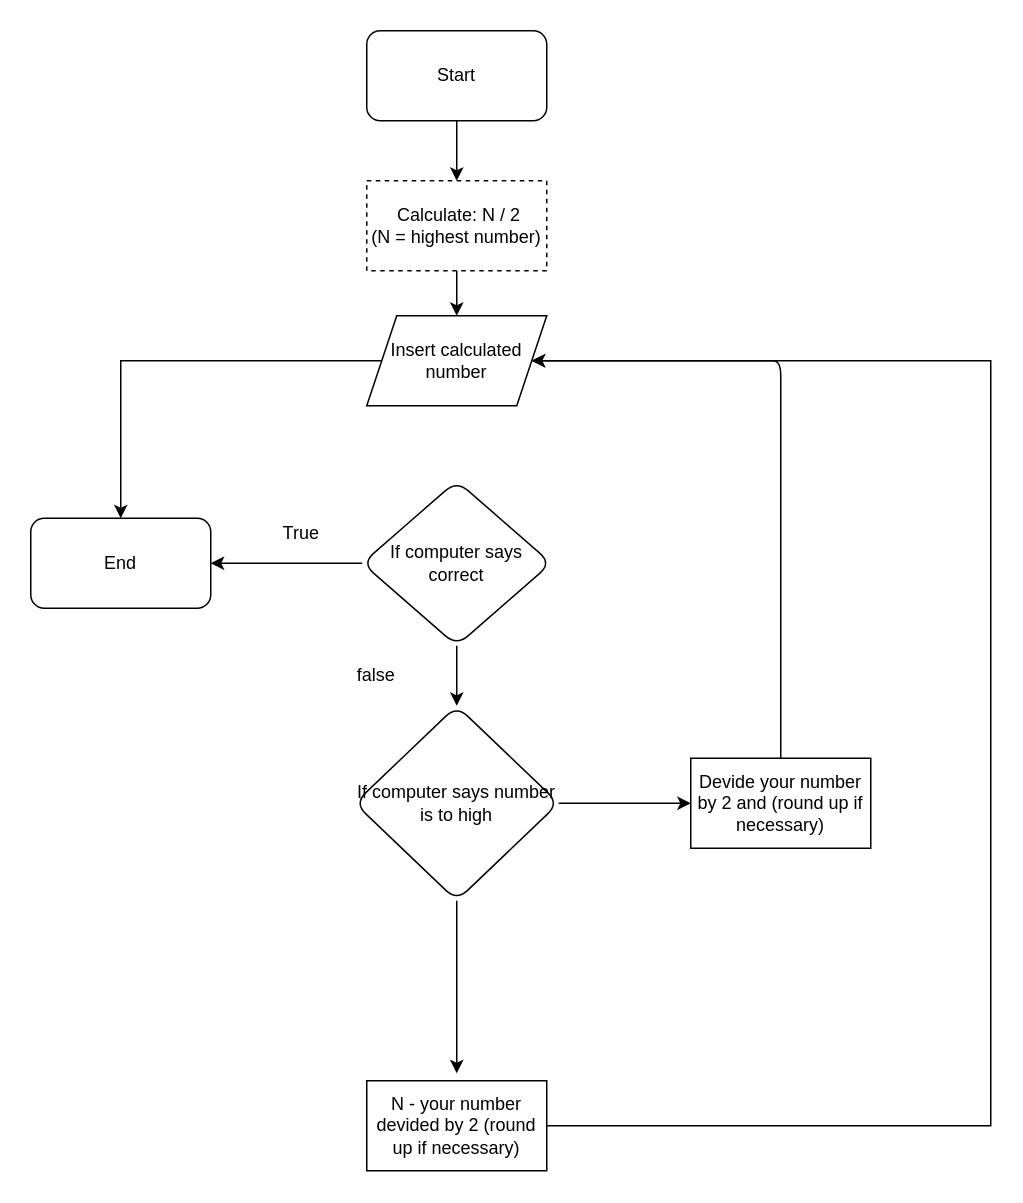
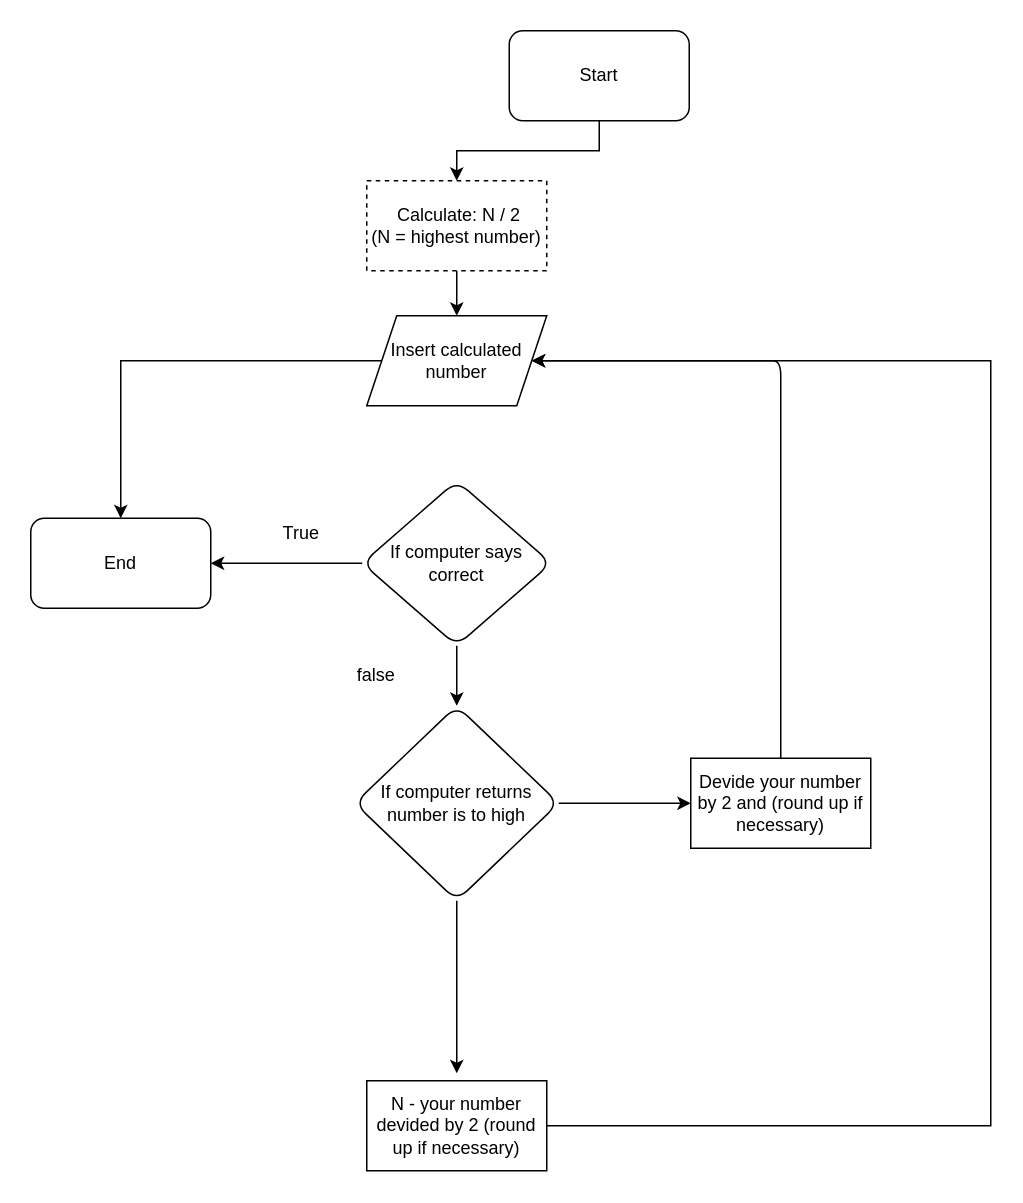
(457, 76) -> (599, 76)
(457, 803) -> (457, 803)
